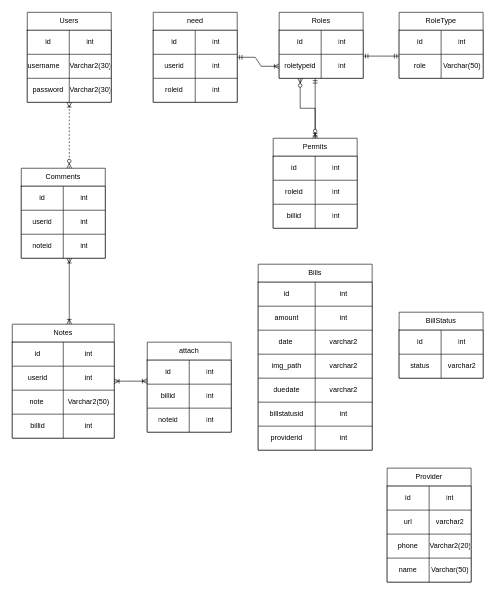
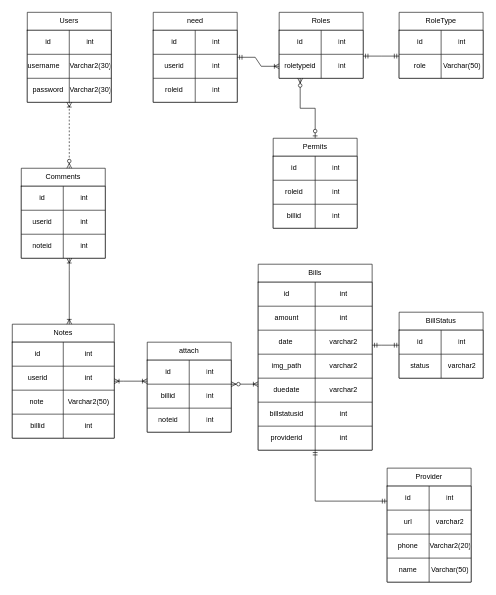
(315, 93) -> none
none -> (385, 345)
none -> (237, 384)
none -> (315, 477)
